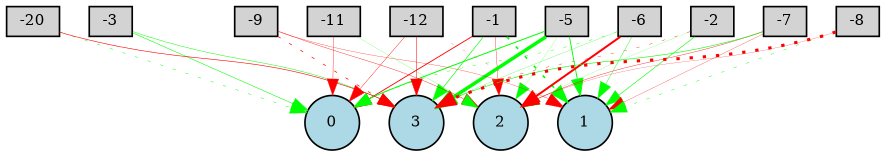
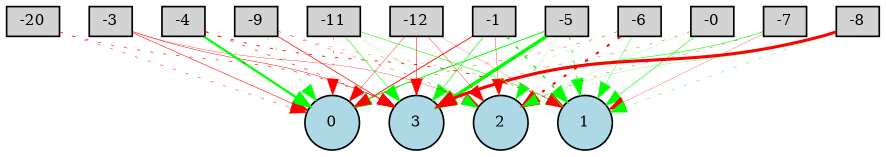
none -> (183, 21)
(712, 21) -> (712, 21)
(333, 58) -> (333, 58)
(573, 58) -> (573, 58)
(221, 60) -> (221, 60)
none -> (299, 61)
(644, 61) -> (644, 61)
(257, 62) -> (257, 62)
none -> (286, 62)
(372, 62) -> (372, 62)
(414, 62) -> (414, 62)
(492, 62) -> (492, 62)
(649, 62) -> (649, 62)
(686, 62) -> (686, 62)
(321, 63) -> (329, 68)
none -> (367, 63)
none -> (451, 63)
none -> (455, 63)
(535, 64) -> (535, 64)
(578, 67) -> (578, 67)
(494, 68) -> (494, 68)
(175, 70) -> (175, 70)
(217, 70) -> (217, 70)
